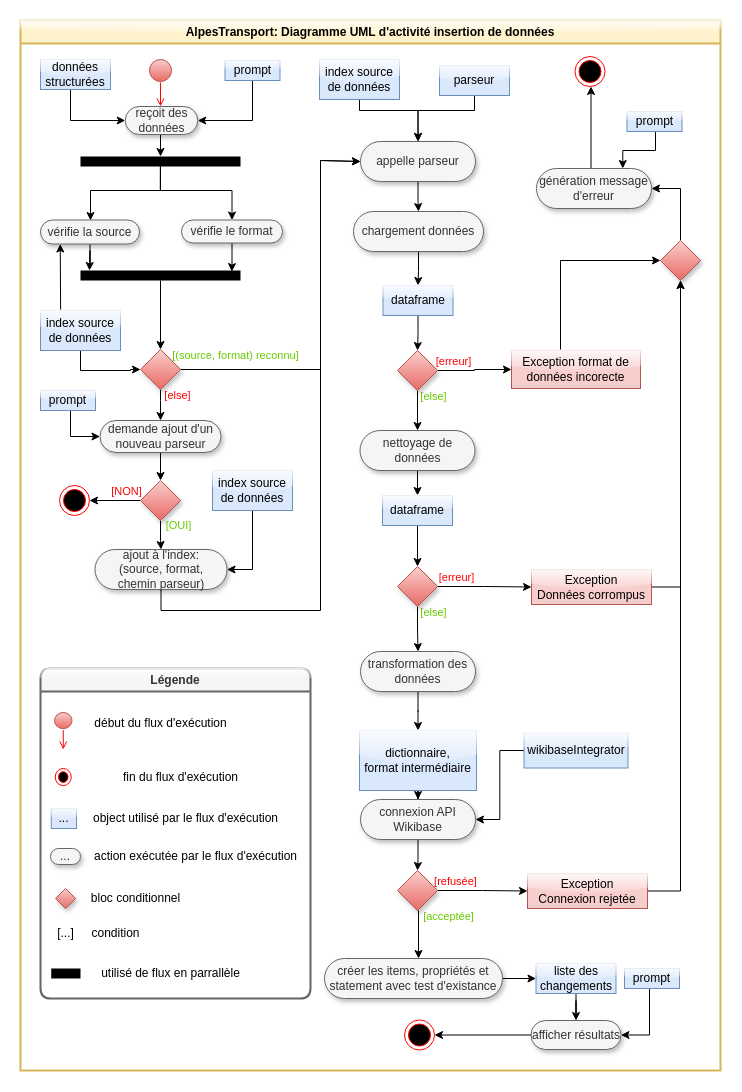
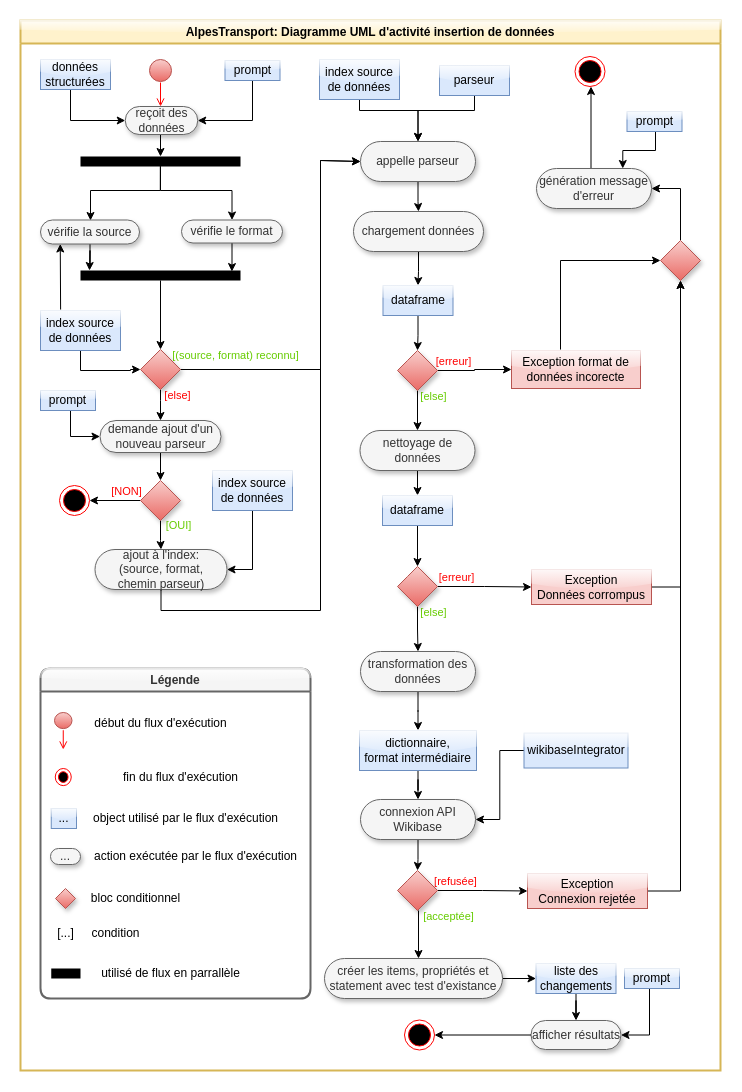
(418, 761) -> (418, 751)
